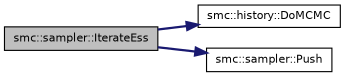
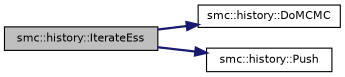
(81, 39) -> (81, 39)
(269, 60) -> (269, 60)
